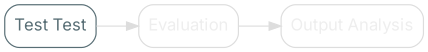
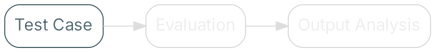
(50, 26) -> (54, 26)
